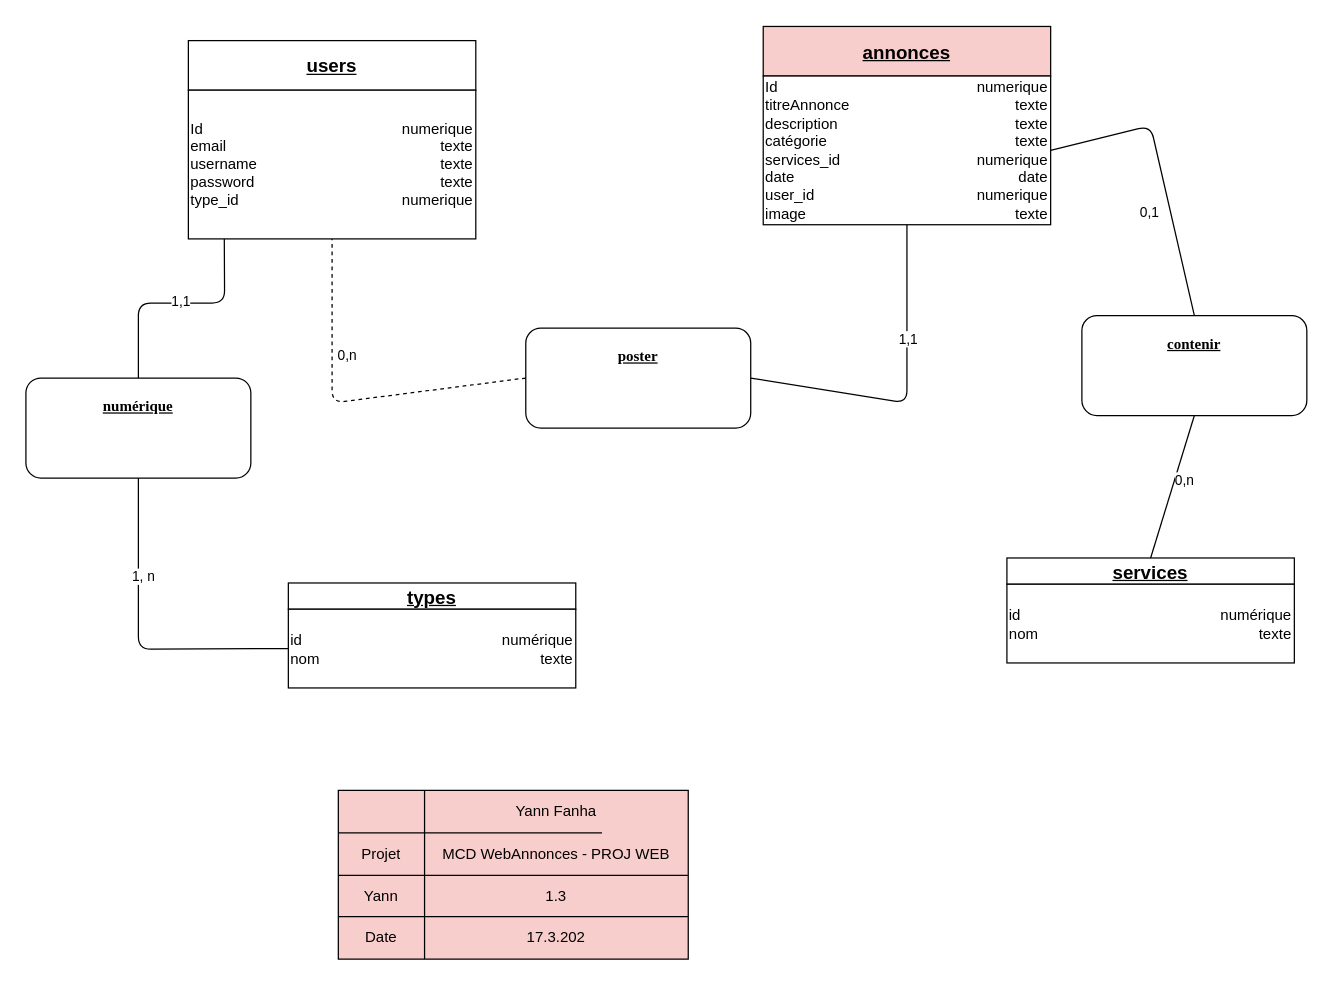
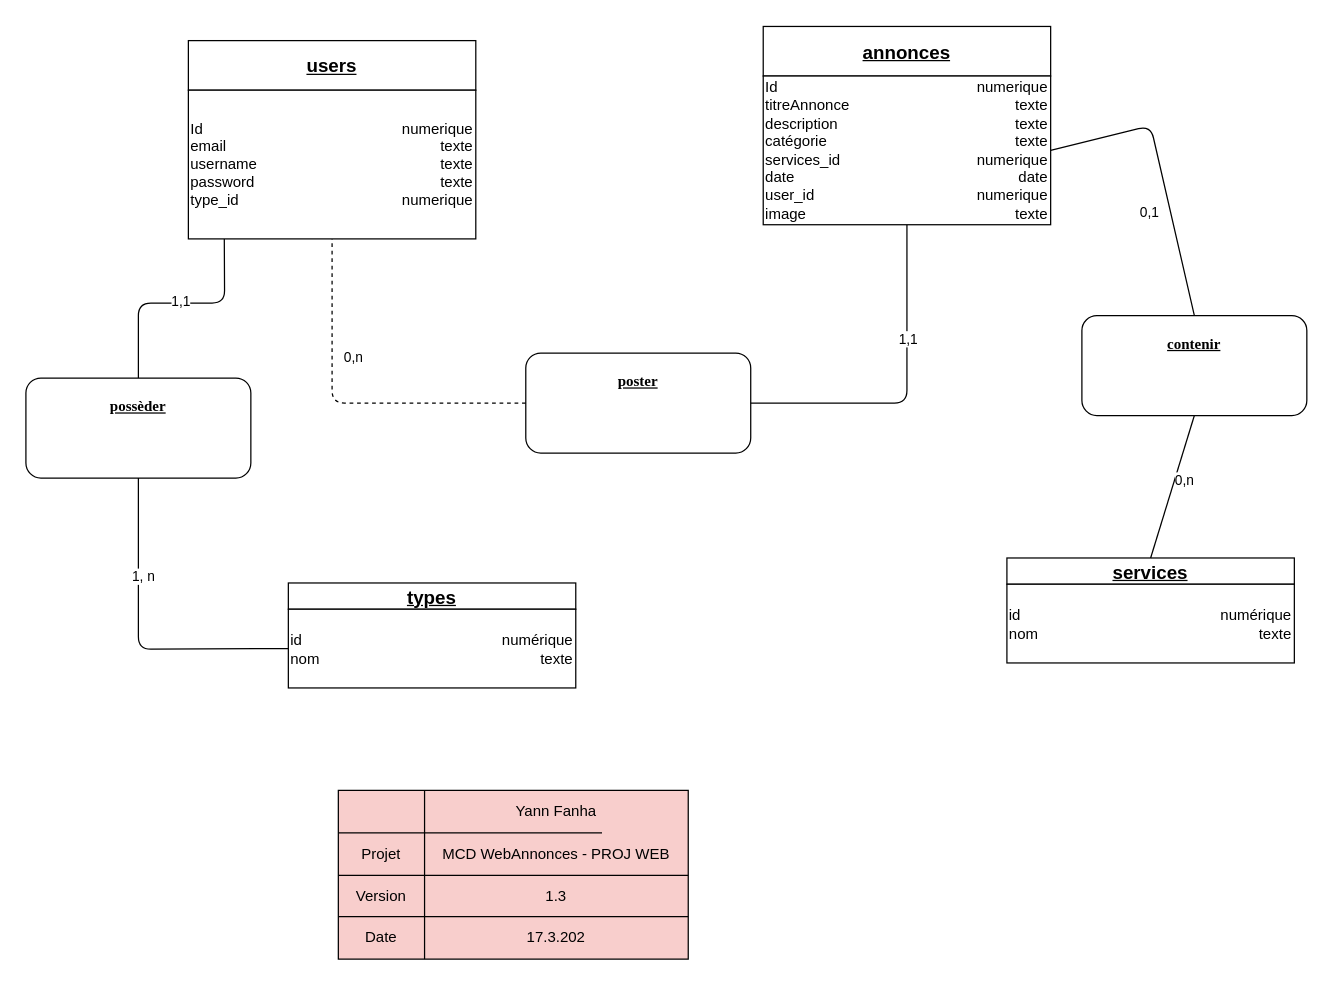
(907, 51) -> (907, 51)
(638, 378) -> (638, 403)
(138, 387) -> (138, 387)
(381, 897) -> (381, 897)
